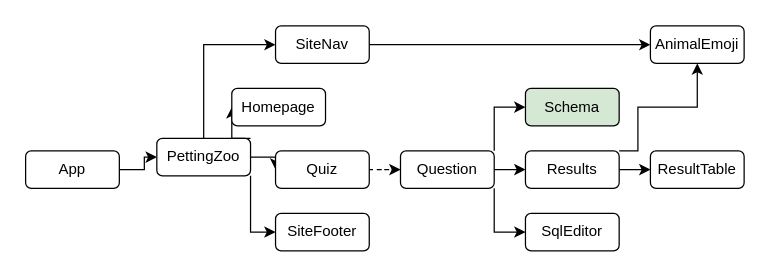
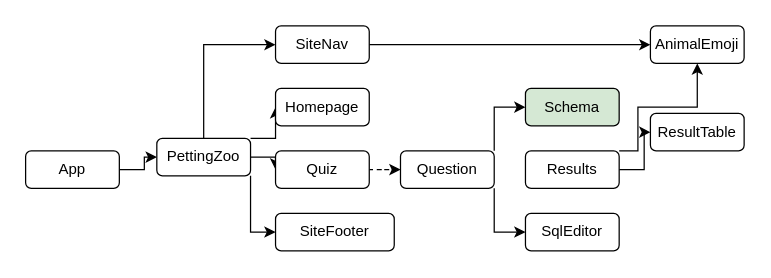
(279, 107) -> (323, 107)
(506, 169) -> none
(698, 169) -> (698, 132)
(323, 232) -> (335, 232)
